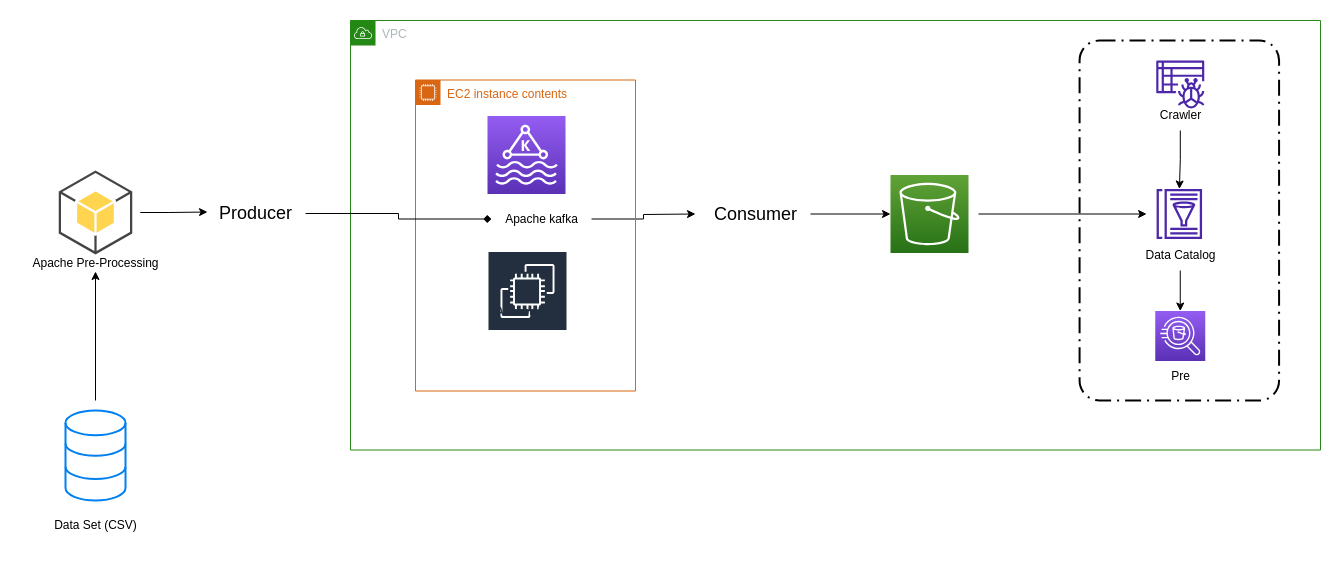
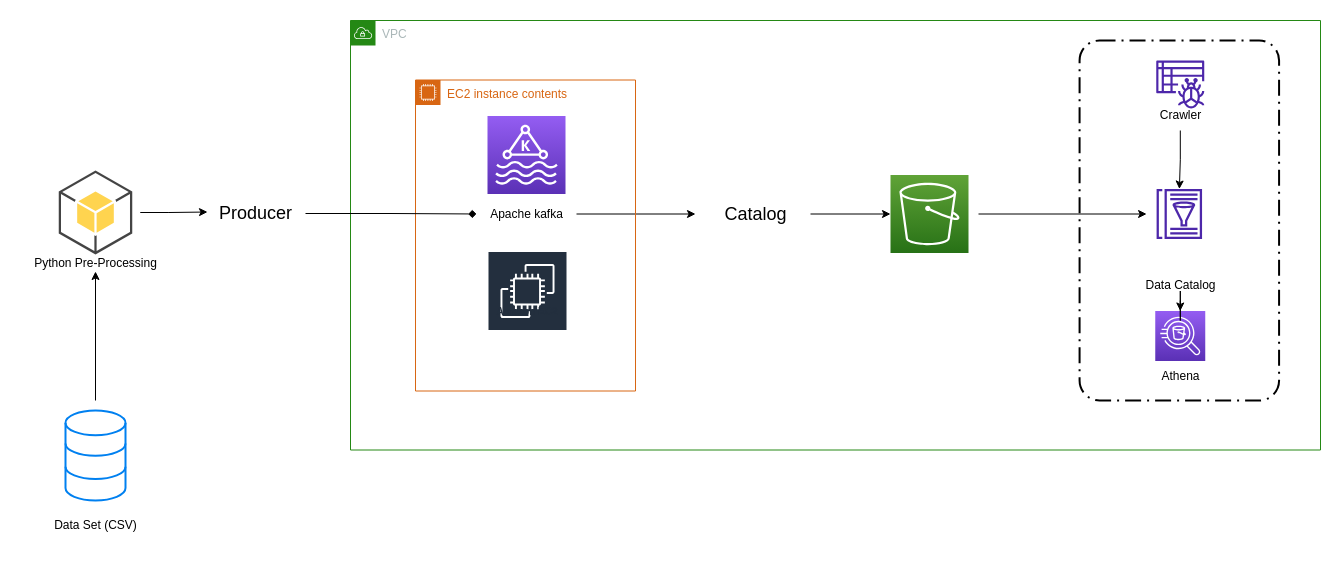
(756, 215) -> (756, 215)
(542, 219) -> (527, 214)
(1180, 256) -> (1180, 286)
(96, 264) -> (96, 264)
(1181, 377) -> (1181, 377)
